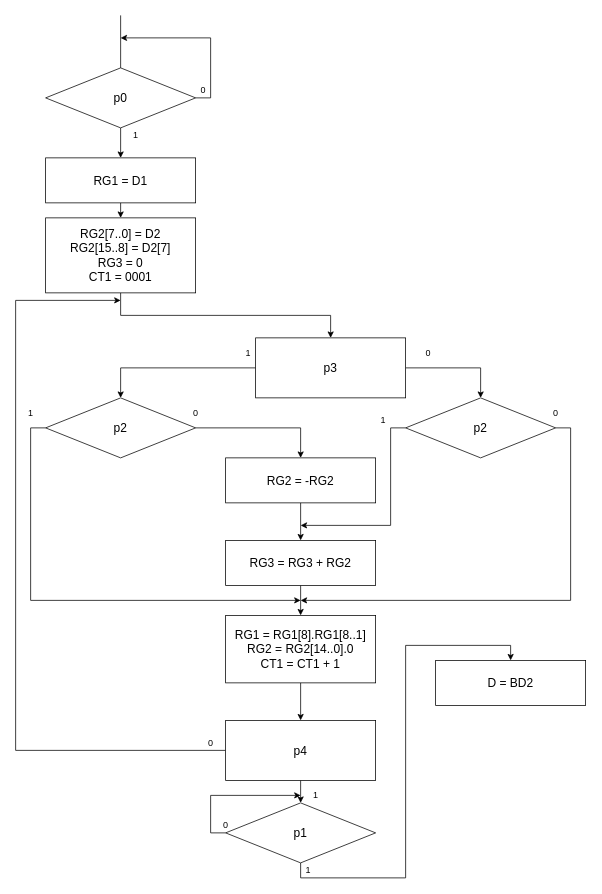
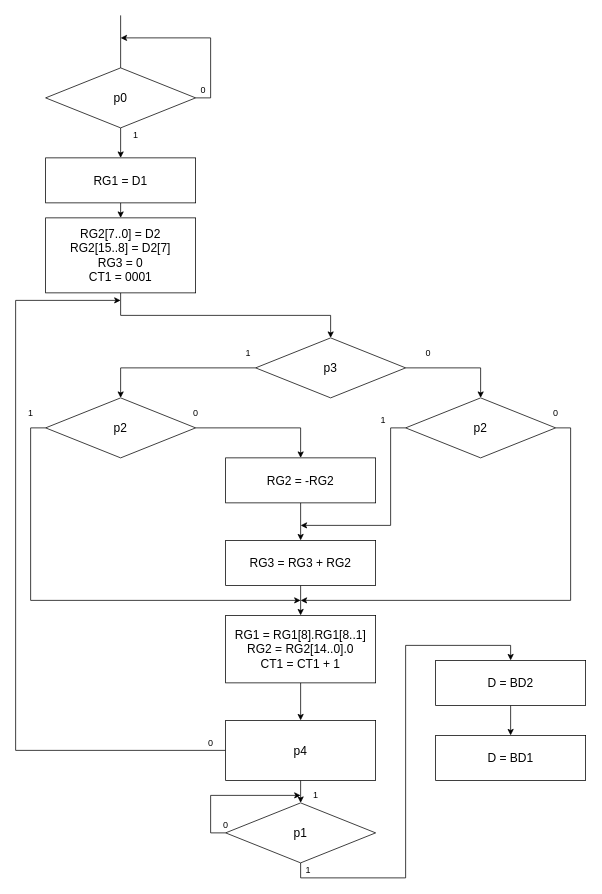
(330, 368) -> (330, 368)
none -> (510, 717)
none -> (510, 758)
